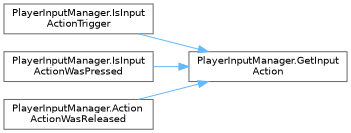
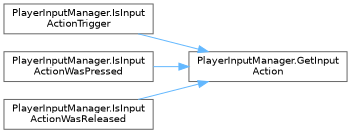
(79, 114) -> (79, 114)
